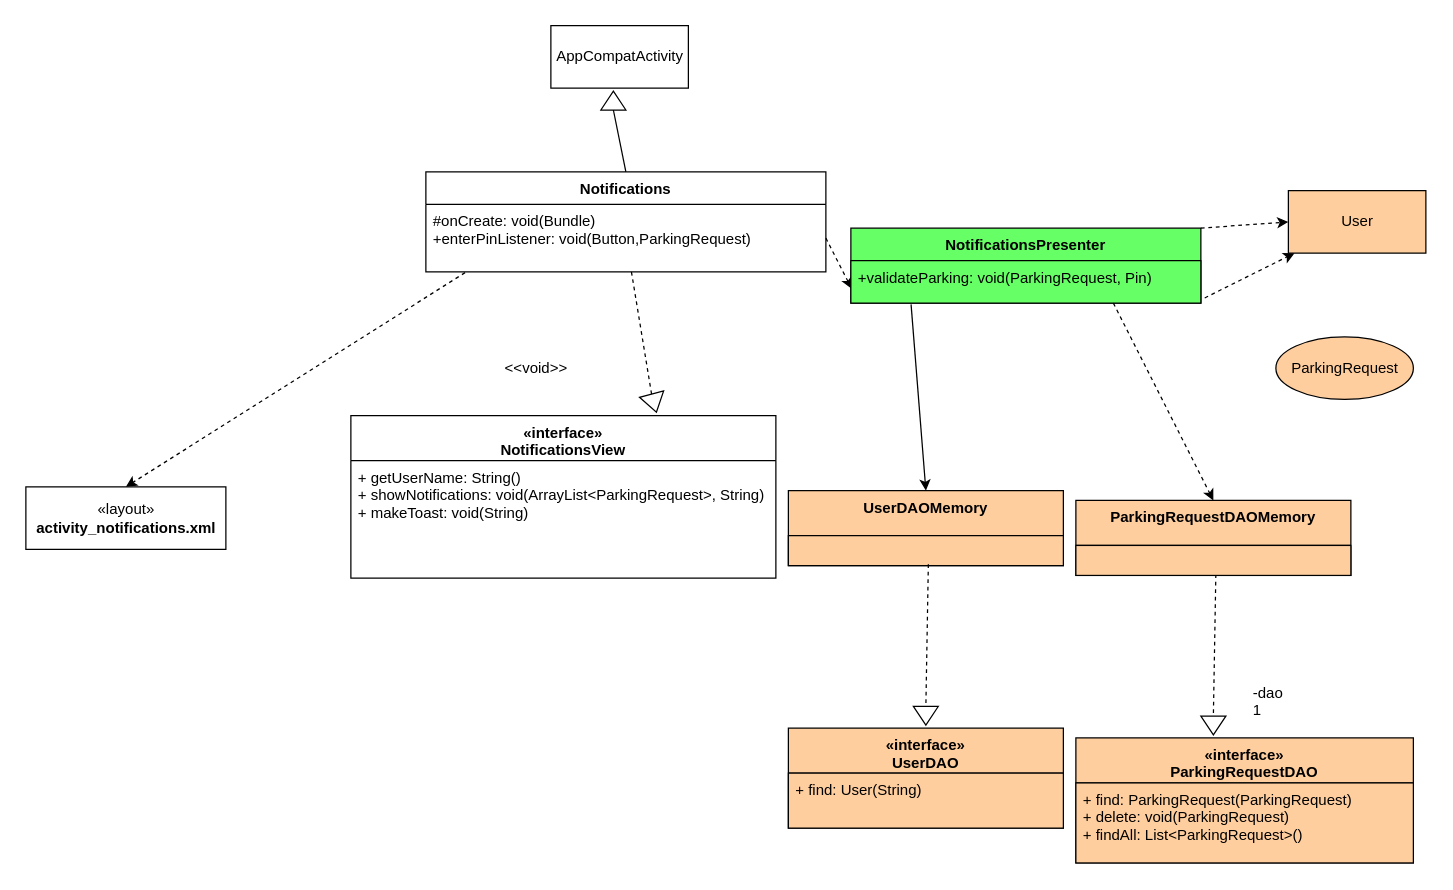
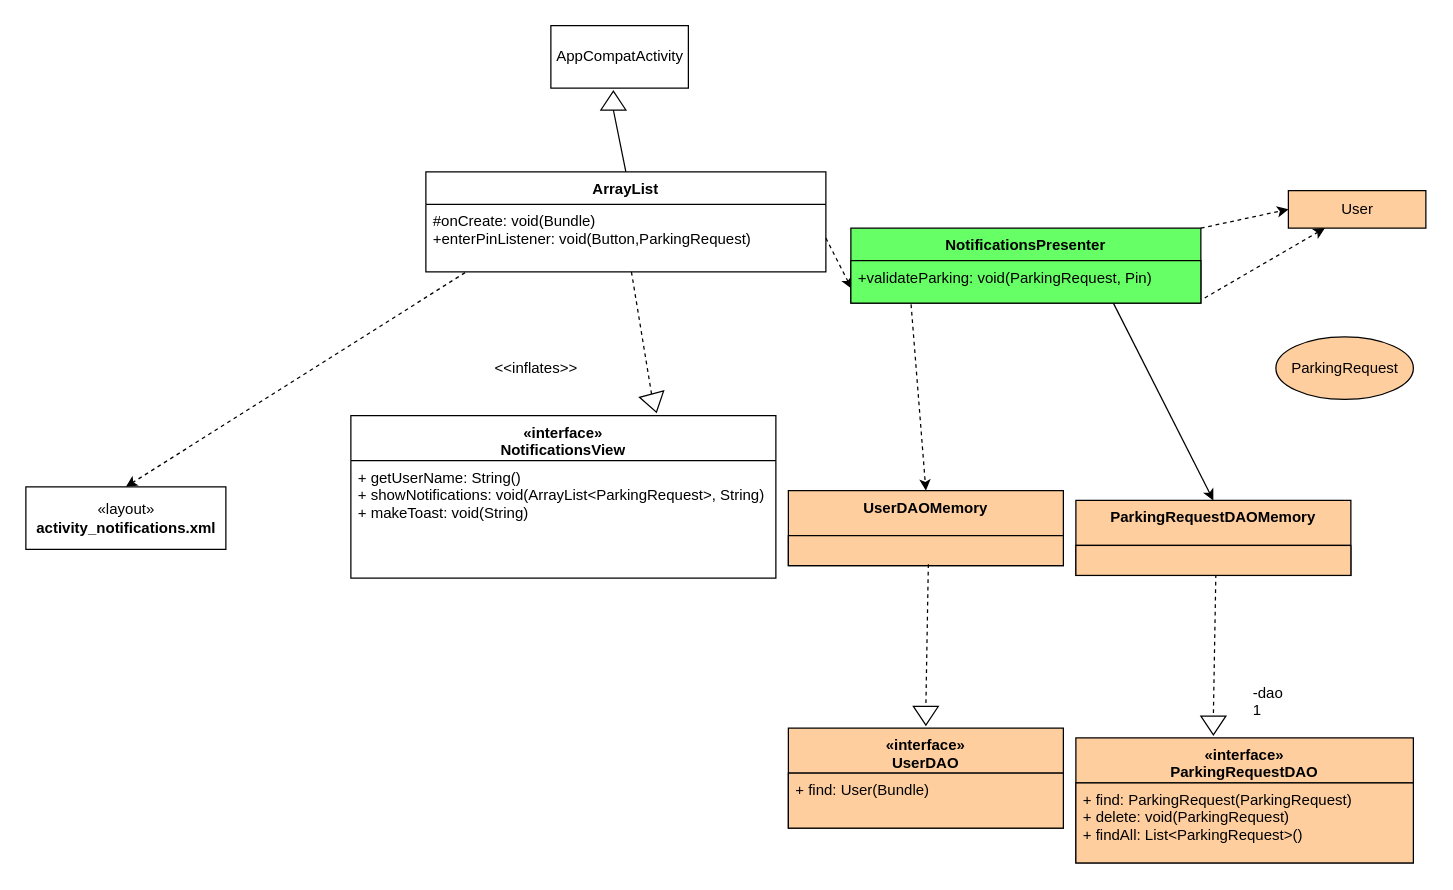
(625, 189) -> (625, 189)
(1357, 222) -> (1357, 209)
(536, 368) -> (536, 368)
(918, 395) -> (918, 395)
(1161, 398) -> (1161, 398)
(869, 790) -> (869, 790)
